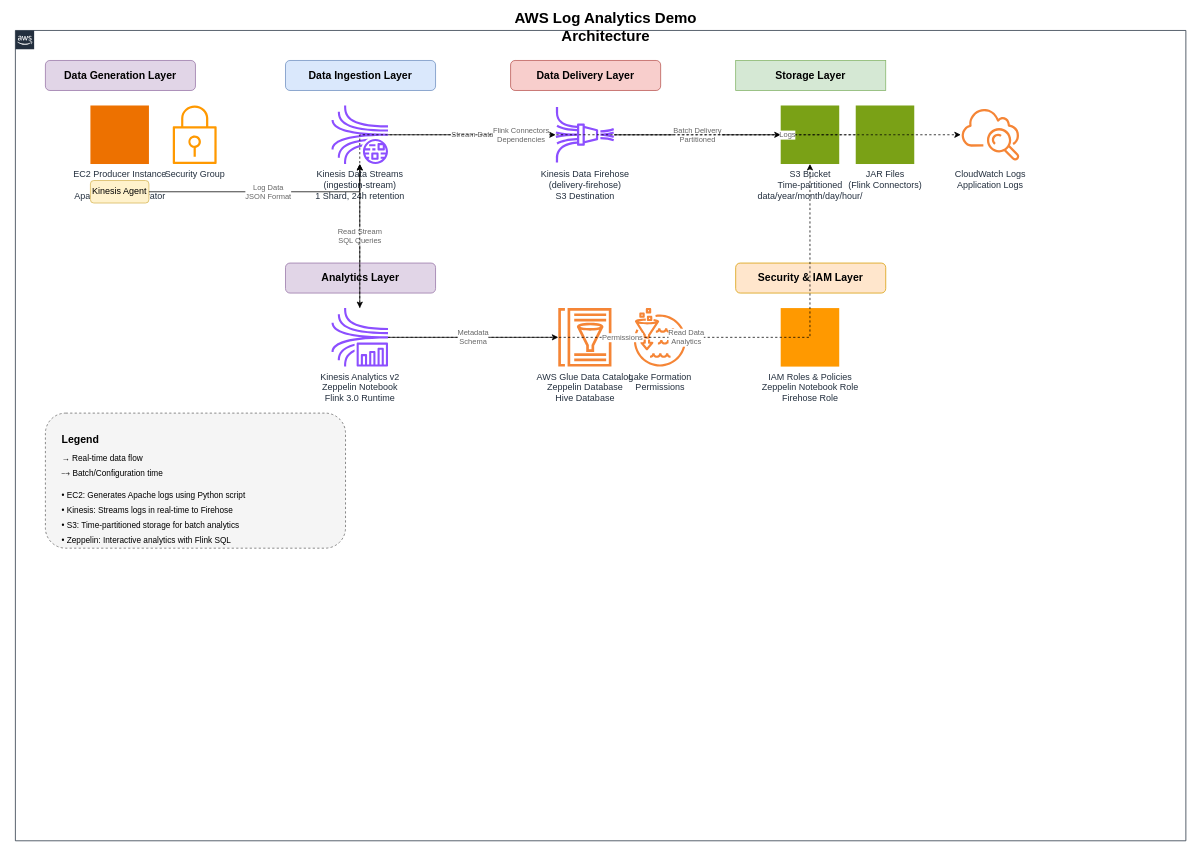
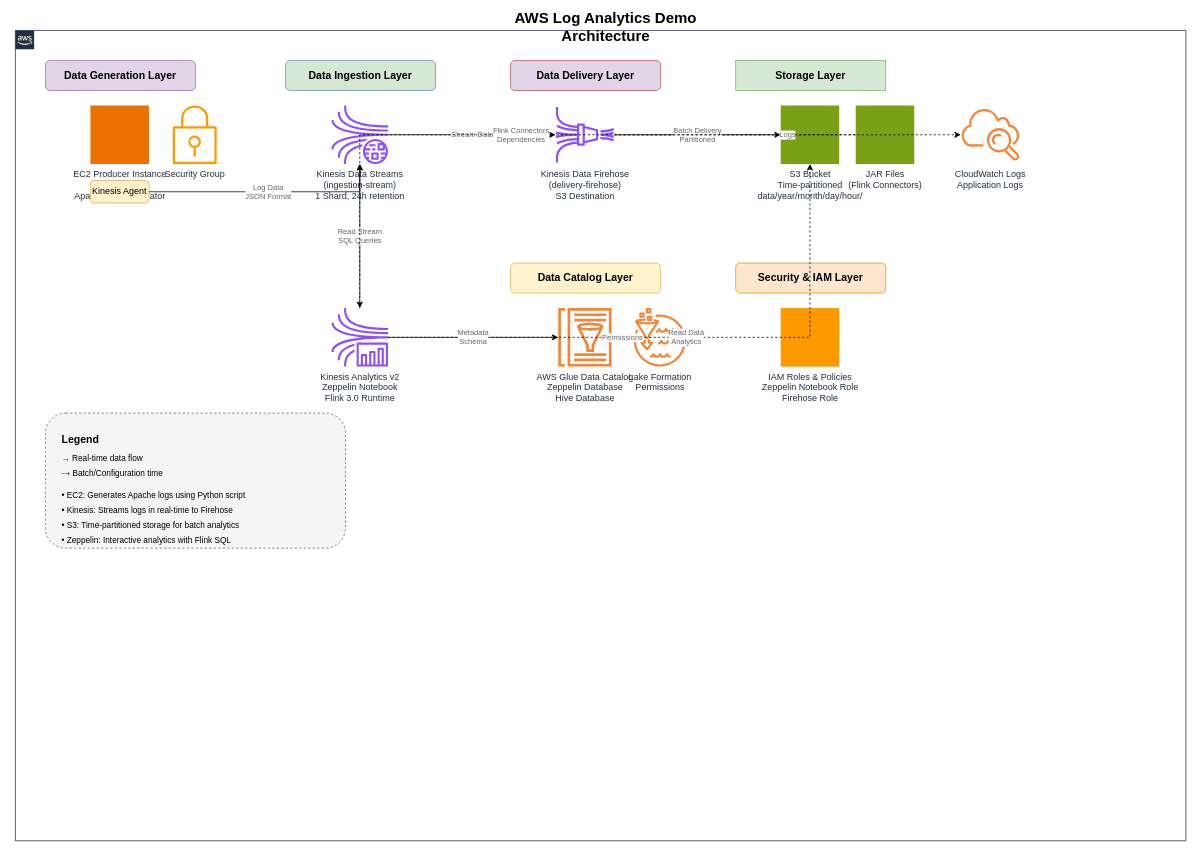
(360, 75) -> (360, 75)
(585, 75) -> (585, 75)
(360, 278) -> none
none -> (585, 278)
